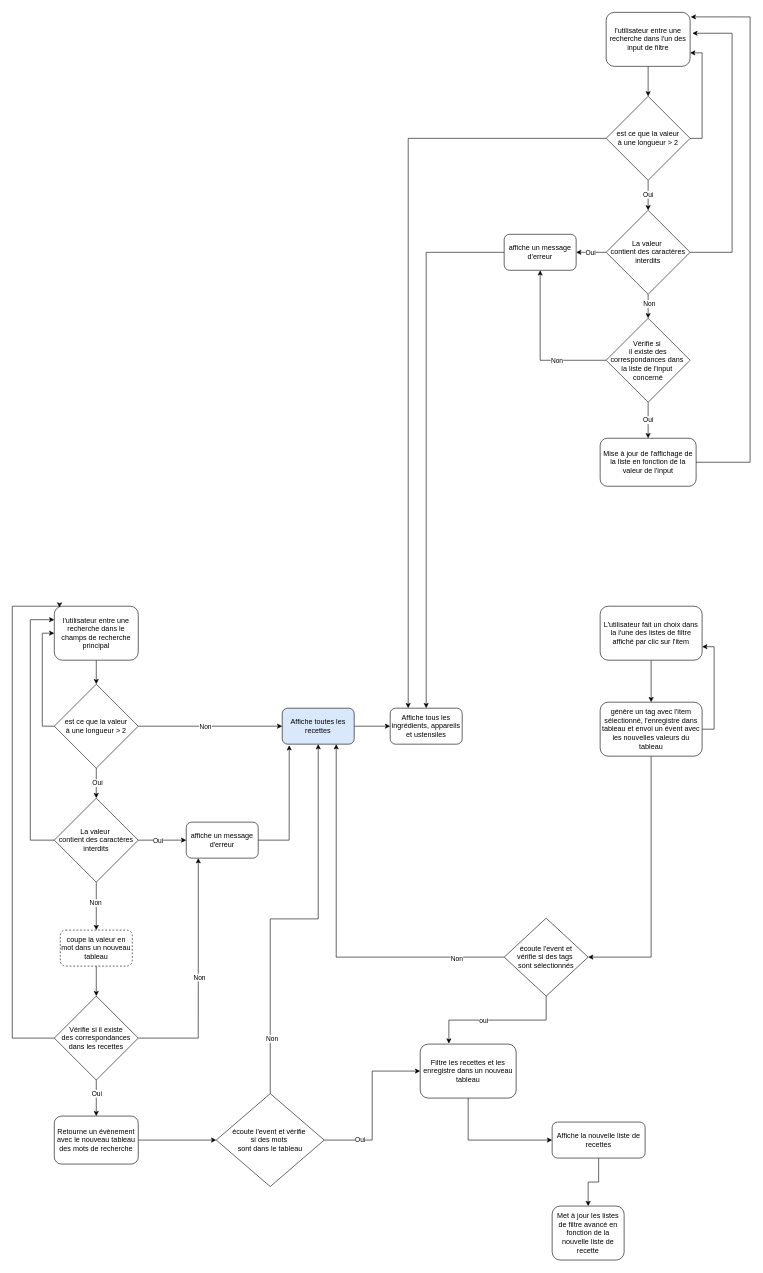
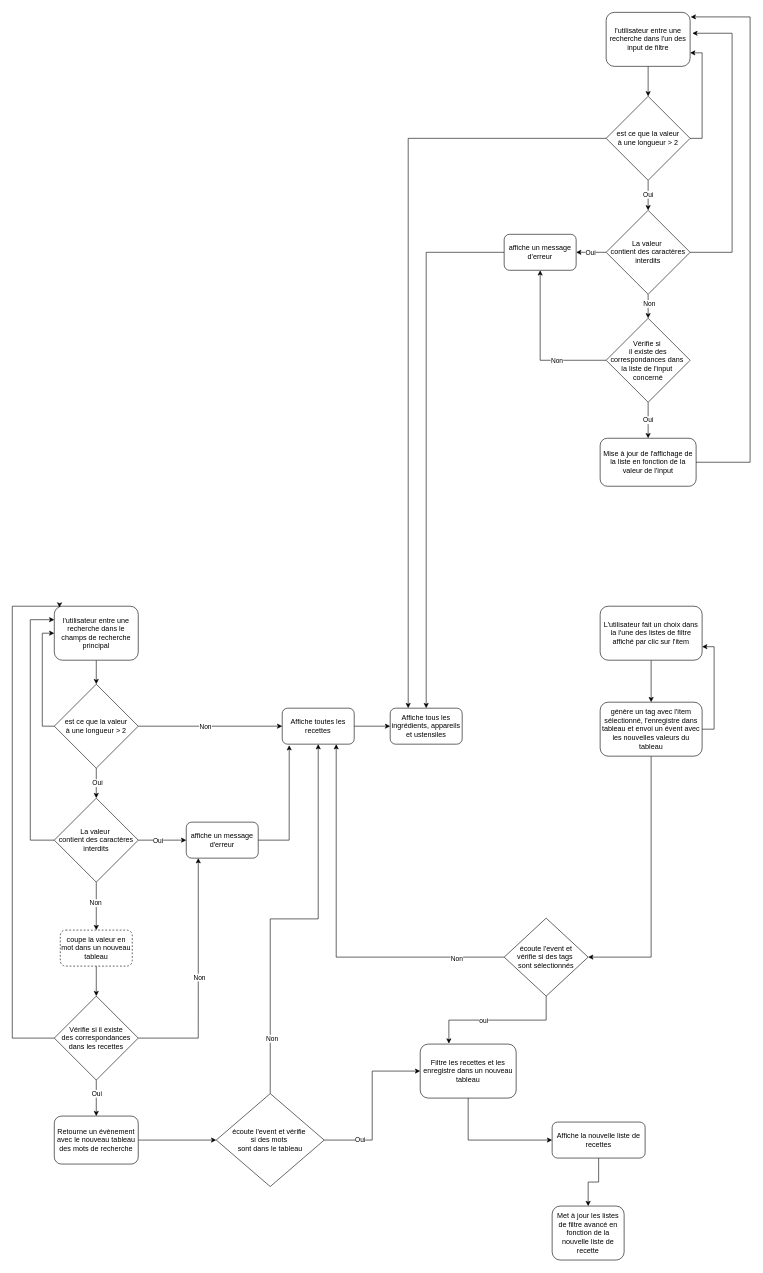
(318, 726) -> (318, 726)
